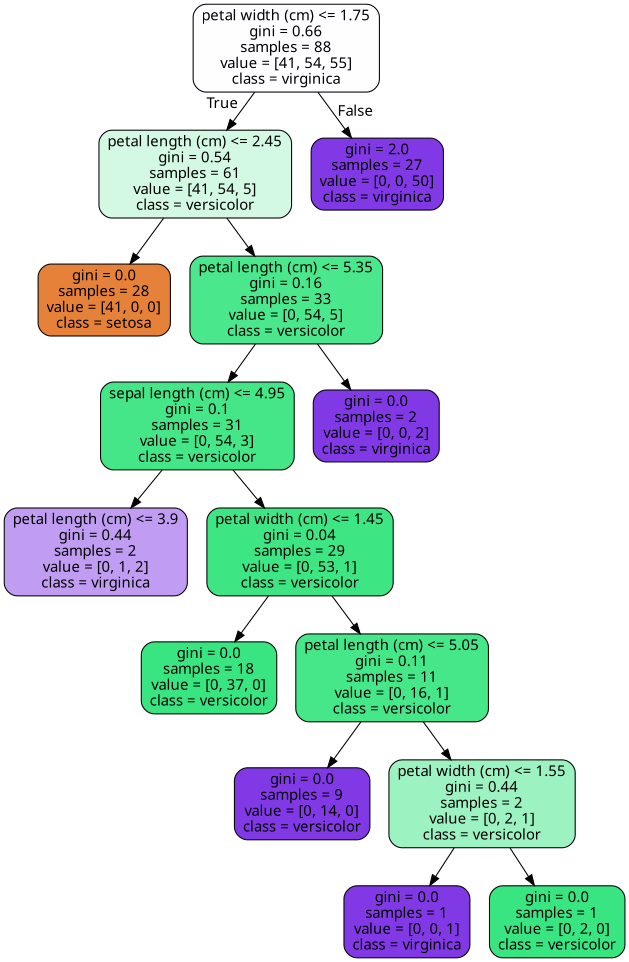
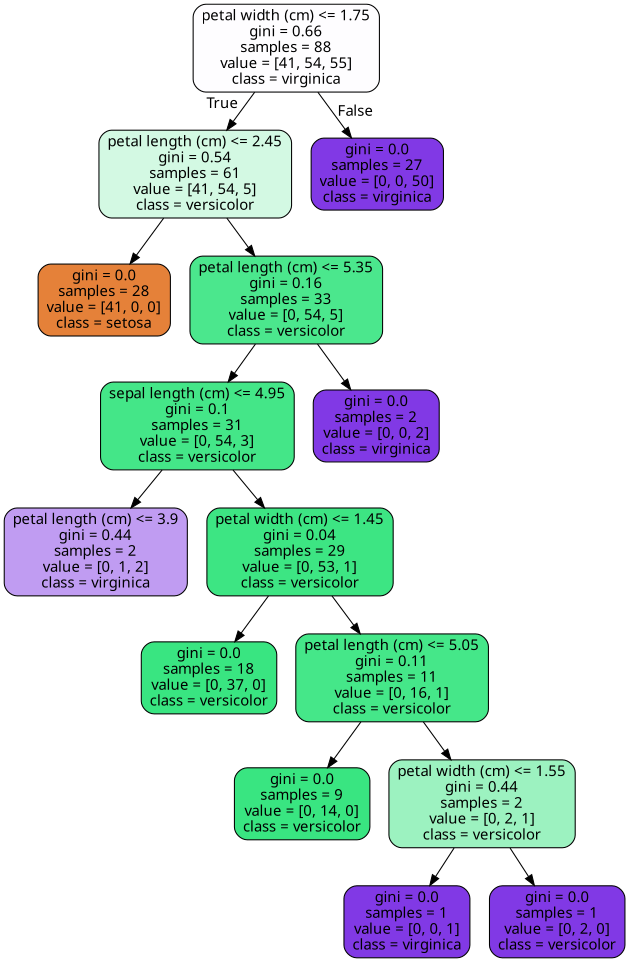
(377, 174) -> (377, 174)
(302, 804) -> (302, 804)
(557, 922) -> (557, 922)
